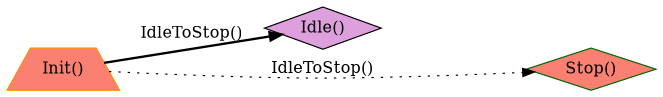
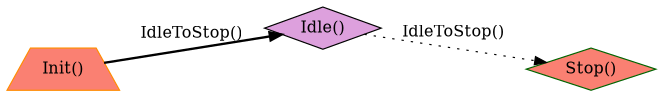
(316, 78) -> (450, 48)
